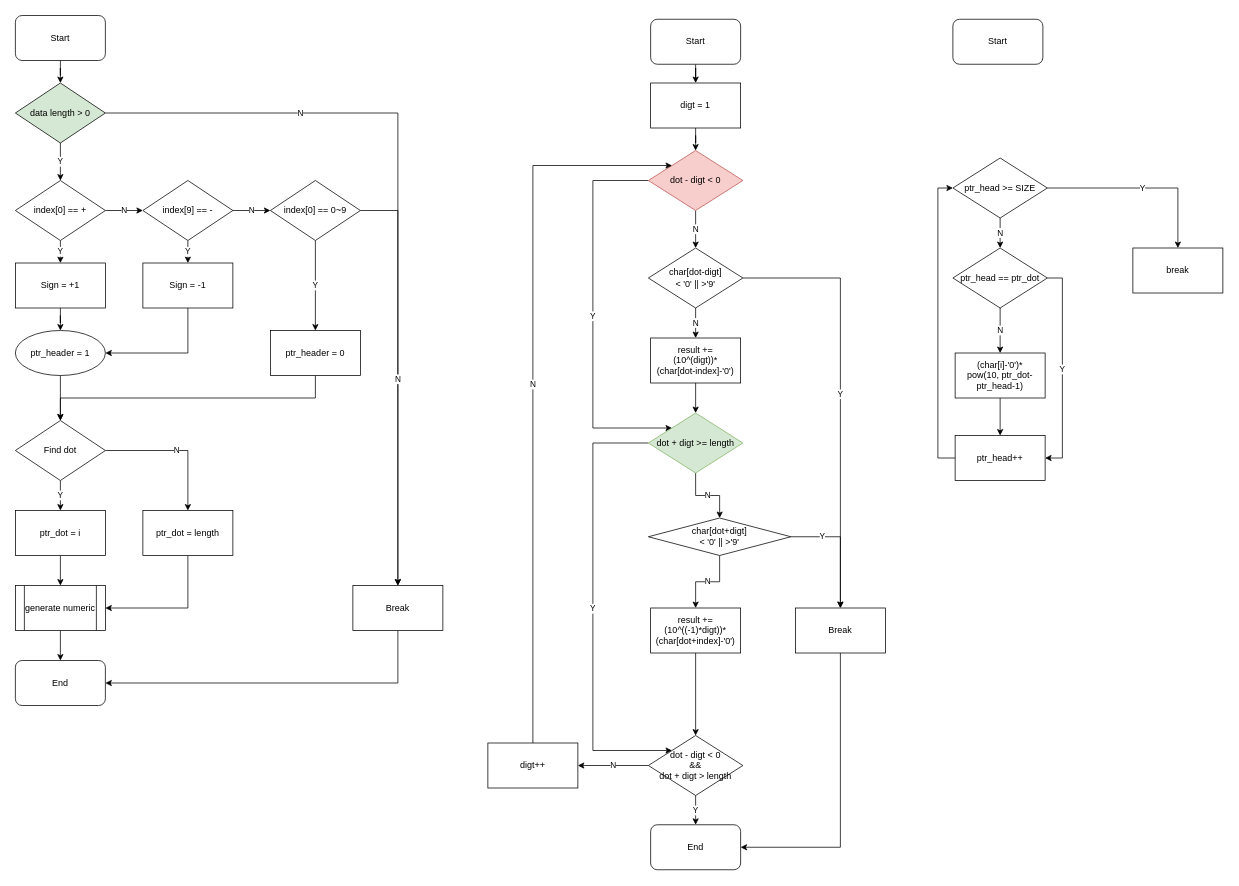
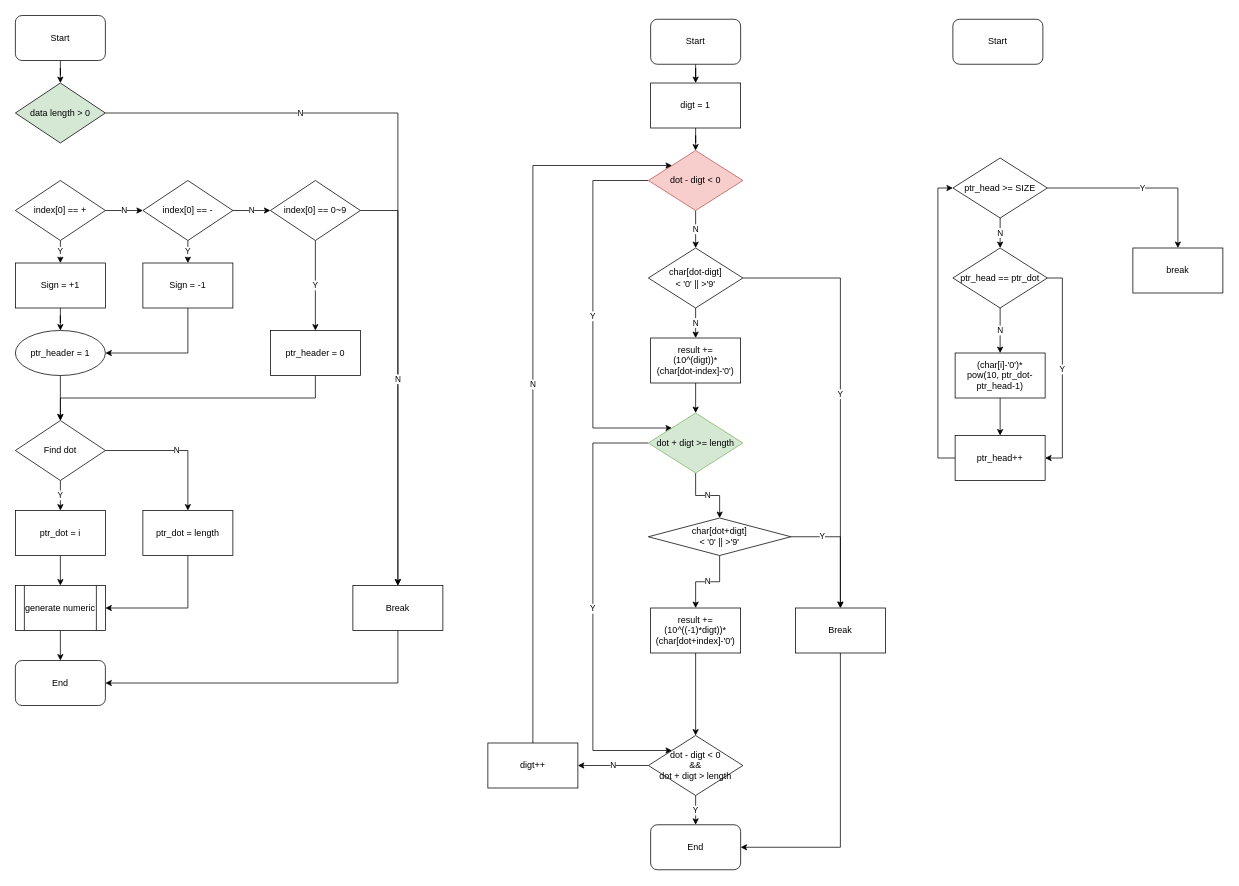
(60, 159) -> none
(188, 210) -> (188, 210)
